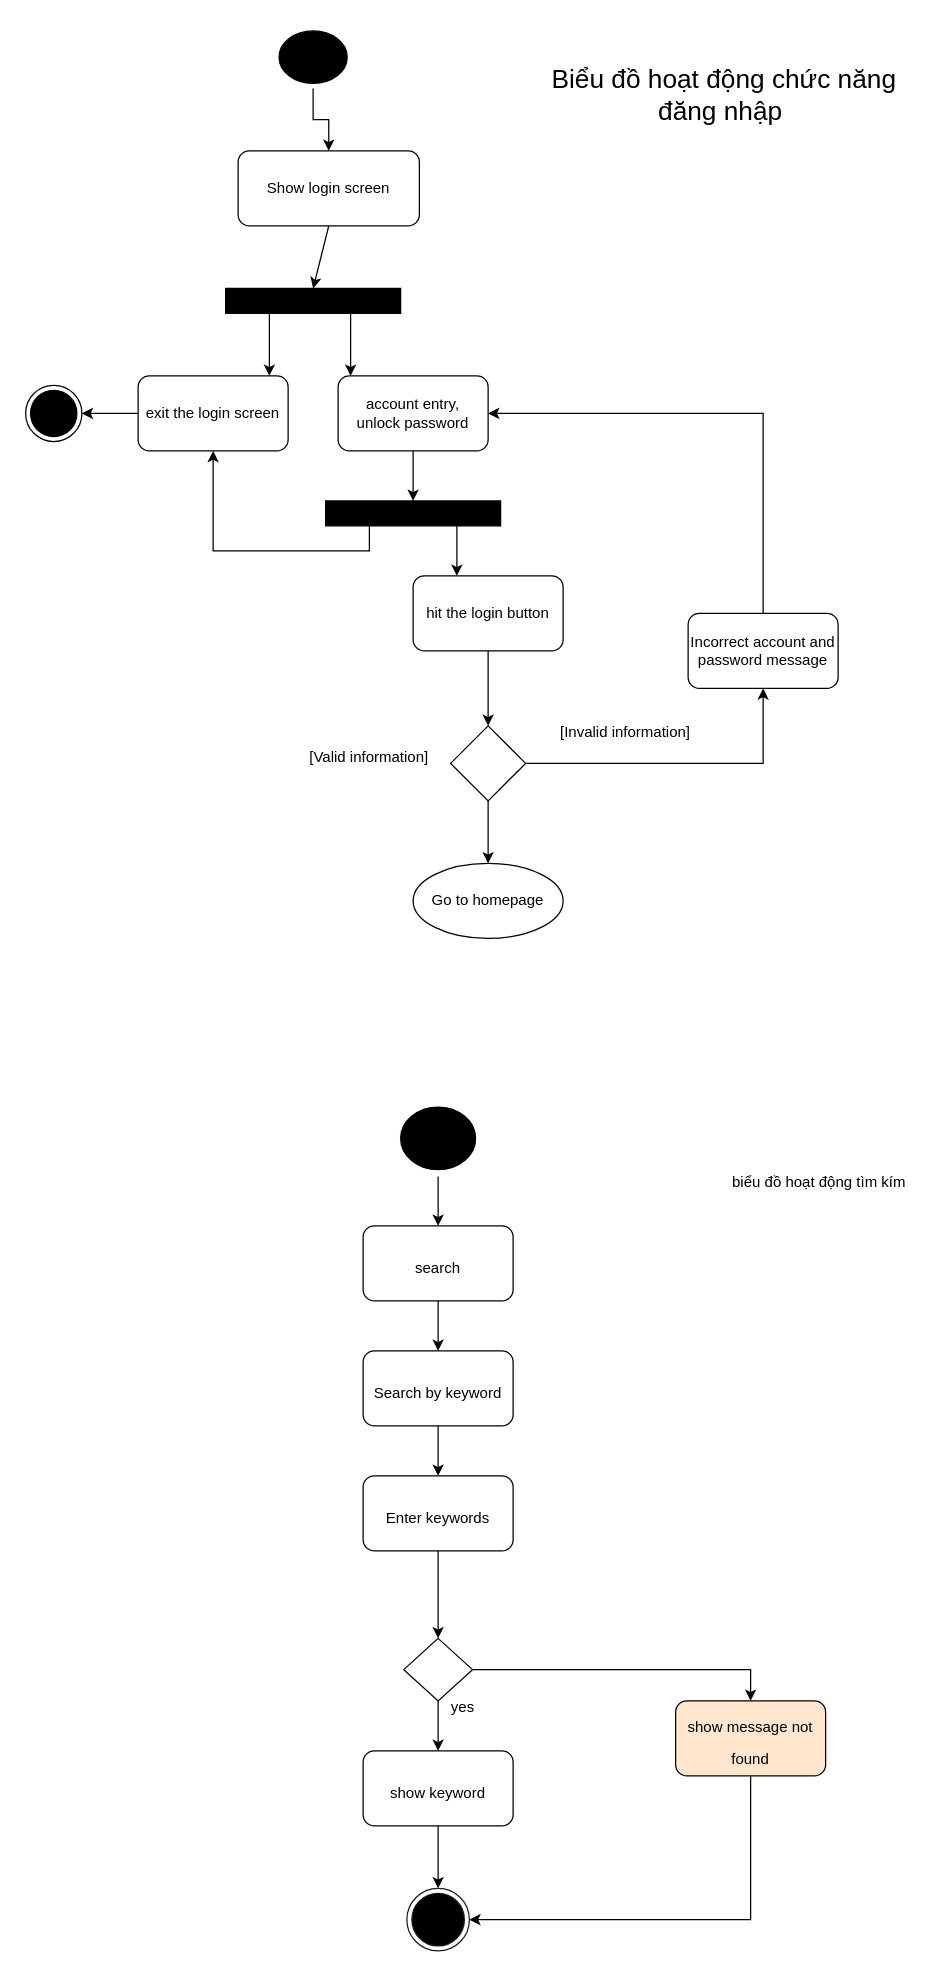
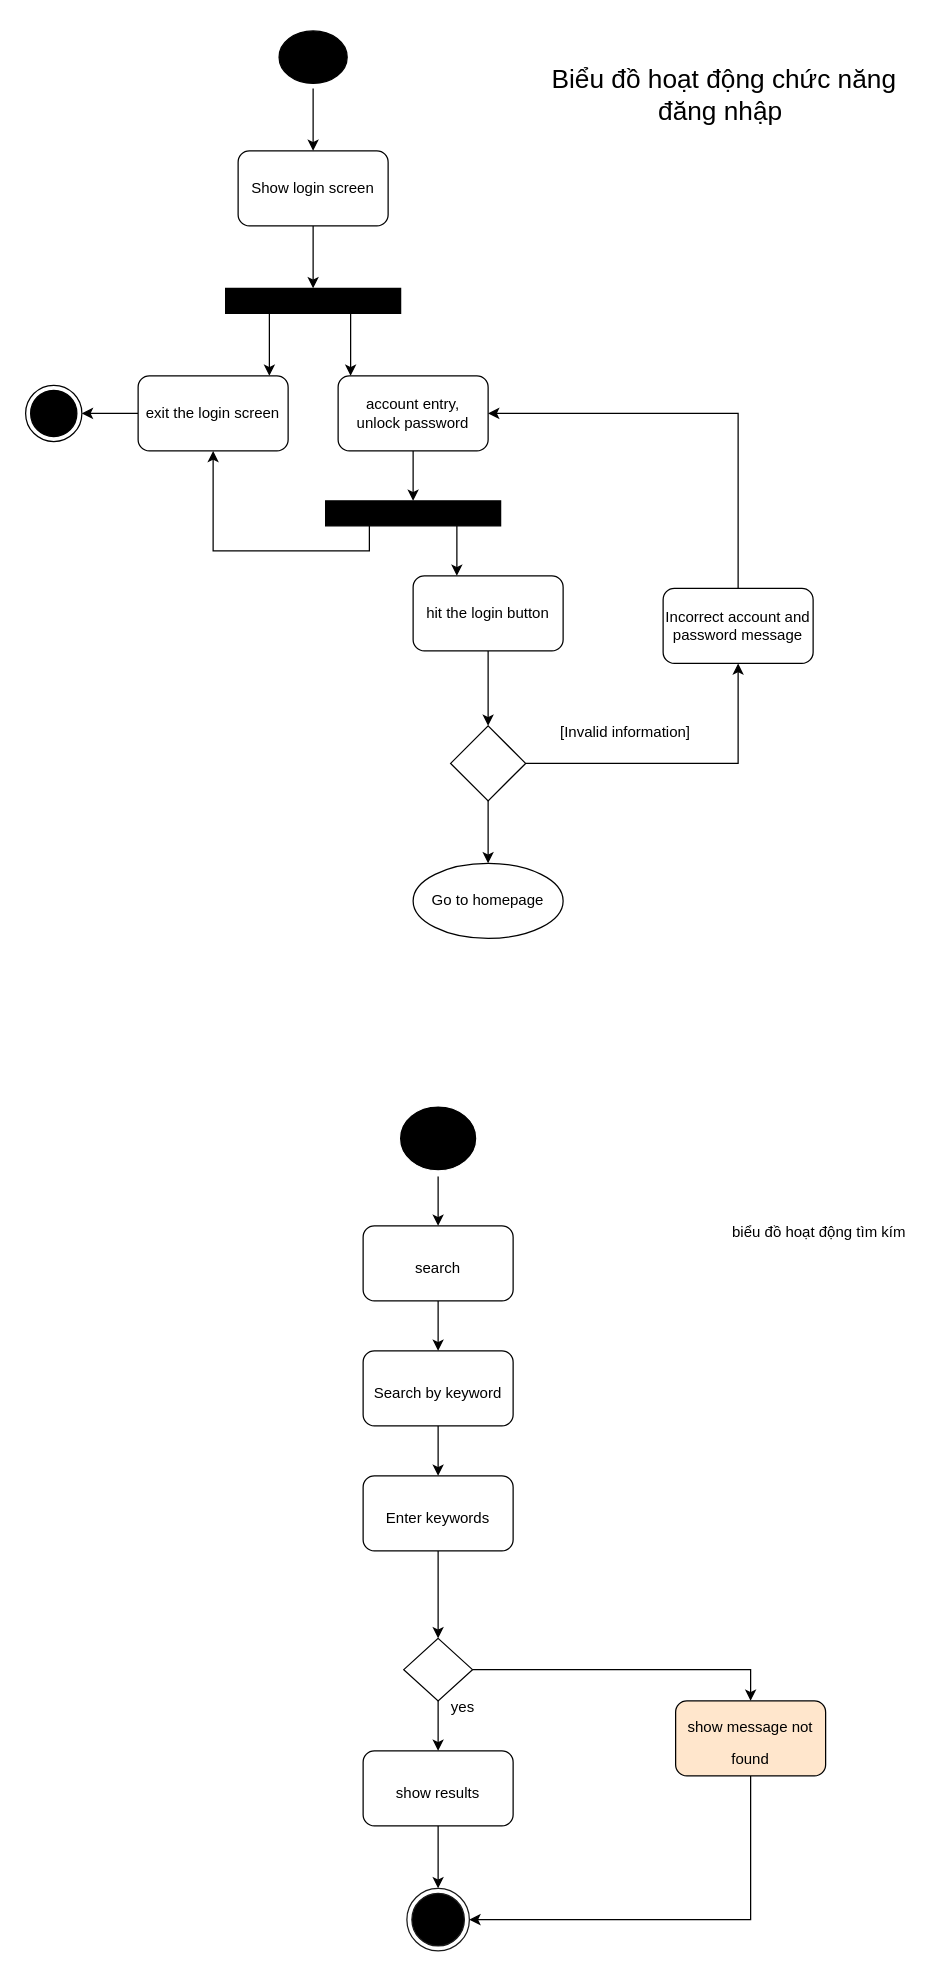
(329, 188) -> (313, 188)
(763, 651) -> (738, 626)
(369, 757) -> none
(819, 1182) -> (819, 1232)
(438, 1788) -> (438, 1788)
